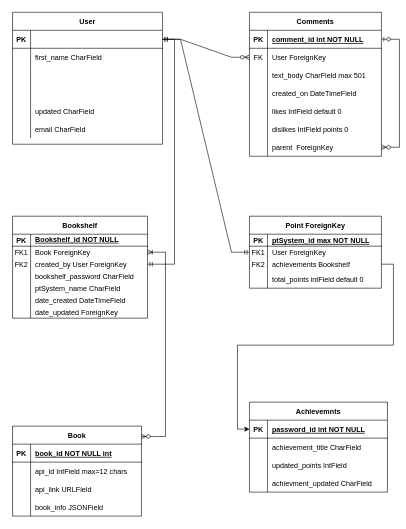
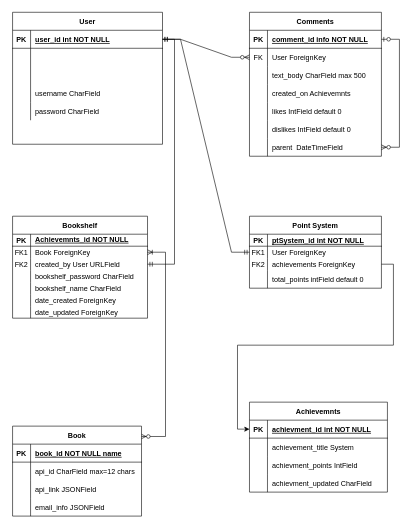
none -> (96, 39)
(313, 40) -> (316, 40)
(96, 57) -> none
(322, 76) -> (322, 76)
none -> (96, 93)
(316, 94) -> (314, 94)
(66, 112) -> (68, 112)
(96, 129) -> none
(316, 130) -> (318, 130)
(306, 148) -> (310, 148)
(315, 226) -> (315, 226)
(73, 239) -> (77, 239)
(316, 241) -> (316, 241)
(84, 265) -> (79, 265)
(313, 265) -> (315, 265)
(78, 289) -> (79, 289)
(83, 301) -> (79, 301)
(316, 430) -> (319, 430)
(321, 448) -> (316, 448)
(70, 454) -> (73, 454)
(314, 466) -> (320, 466)
(85, 472) -> (87, 472)
(63, 490) -> (65, 490)
(69, 508) -> (70, 508)
